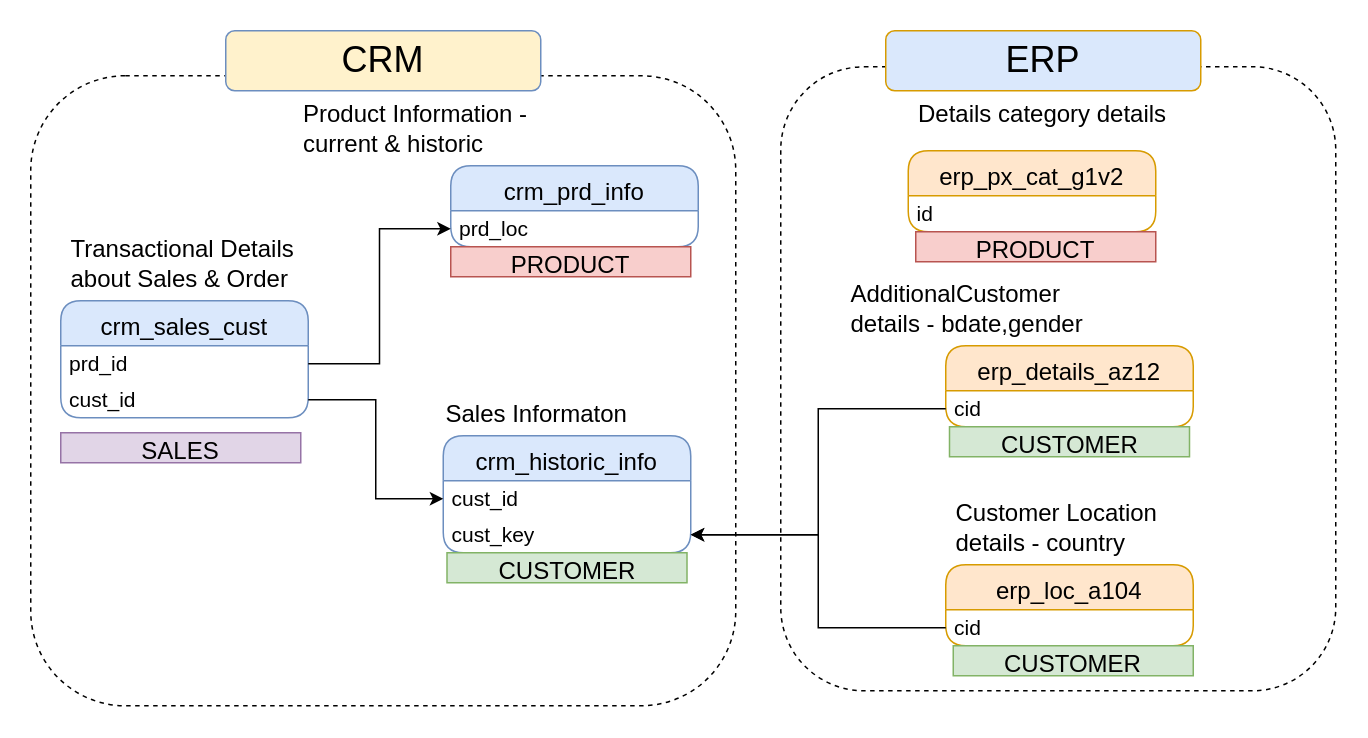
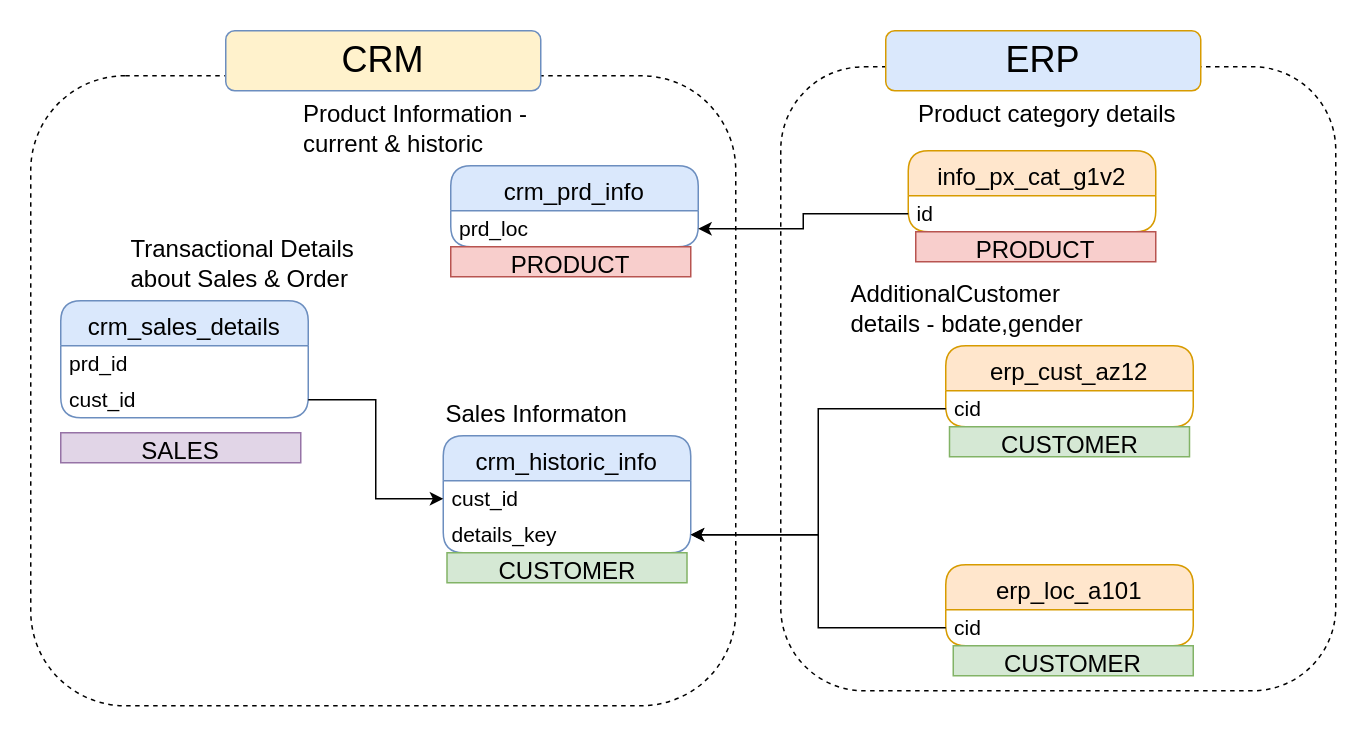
(1026, 113) -> (1030, 113)
(1032, 173) -> (1032, 173)
none -> (803, 217)
(200, 263) -> (260, 263)
(380, 301) -> none
(185, 323) -> (185, 323)
(1070, 368) -> (1070, 368)
(1085, 527) -> none
(499, 535) -> (511, 535)
(1070, 587) -> (1070, 587)
